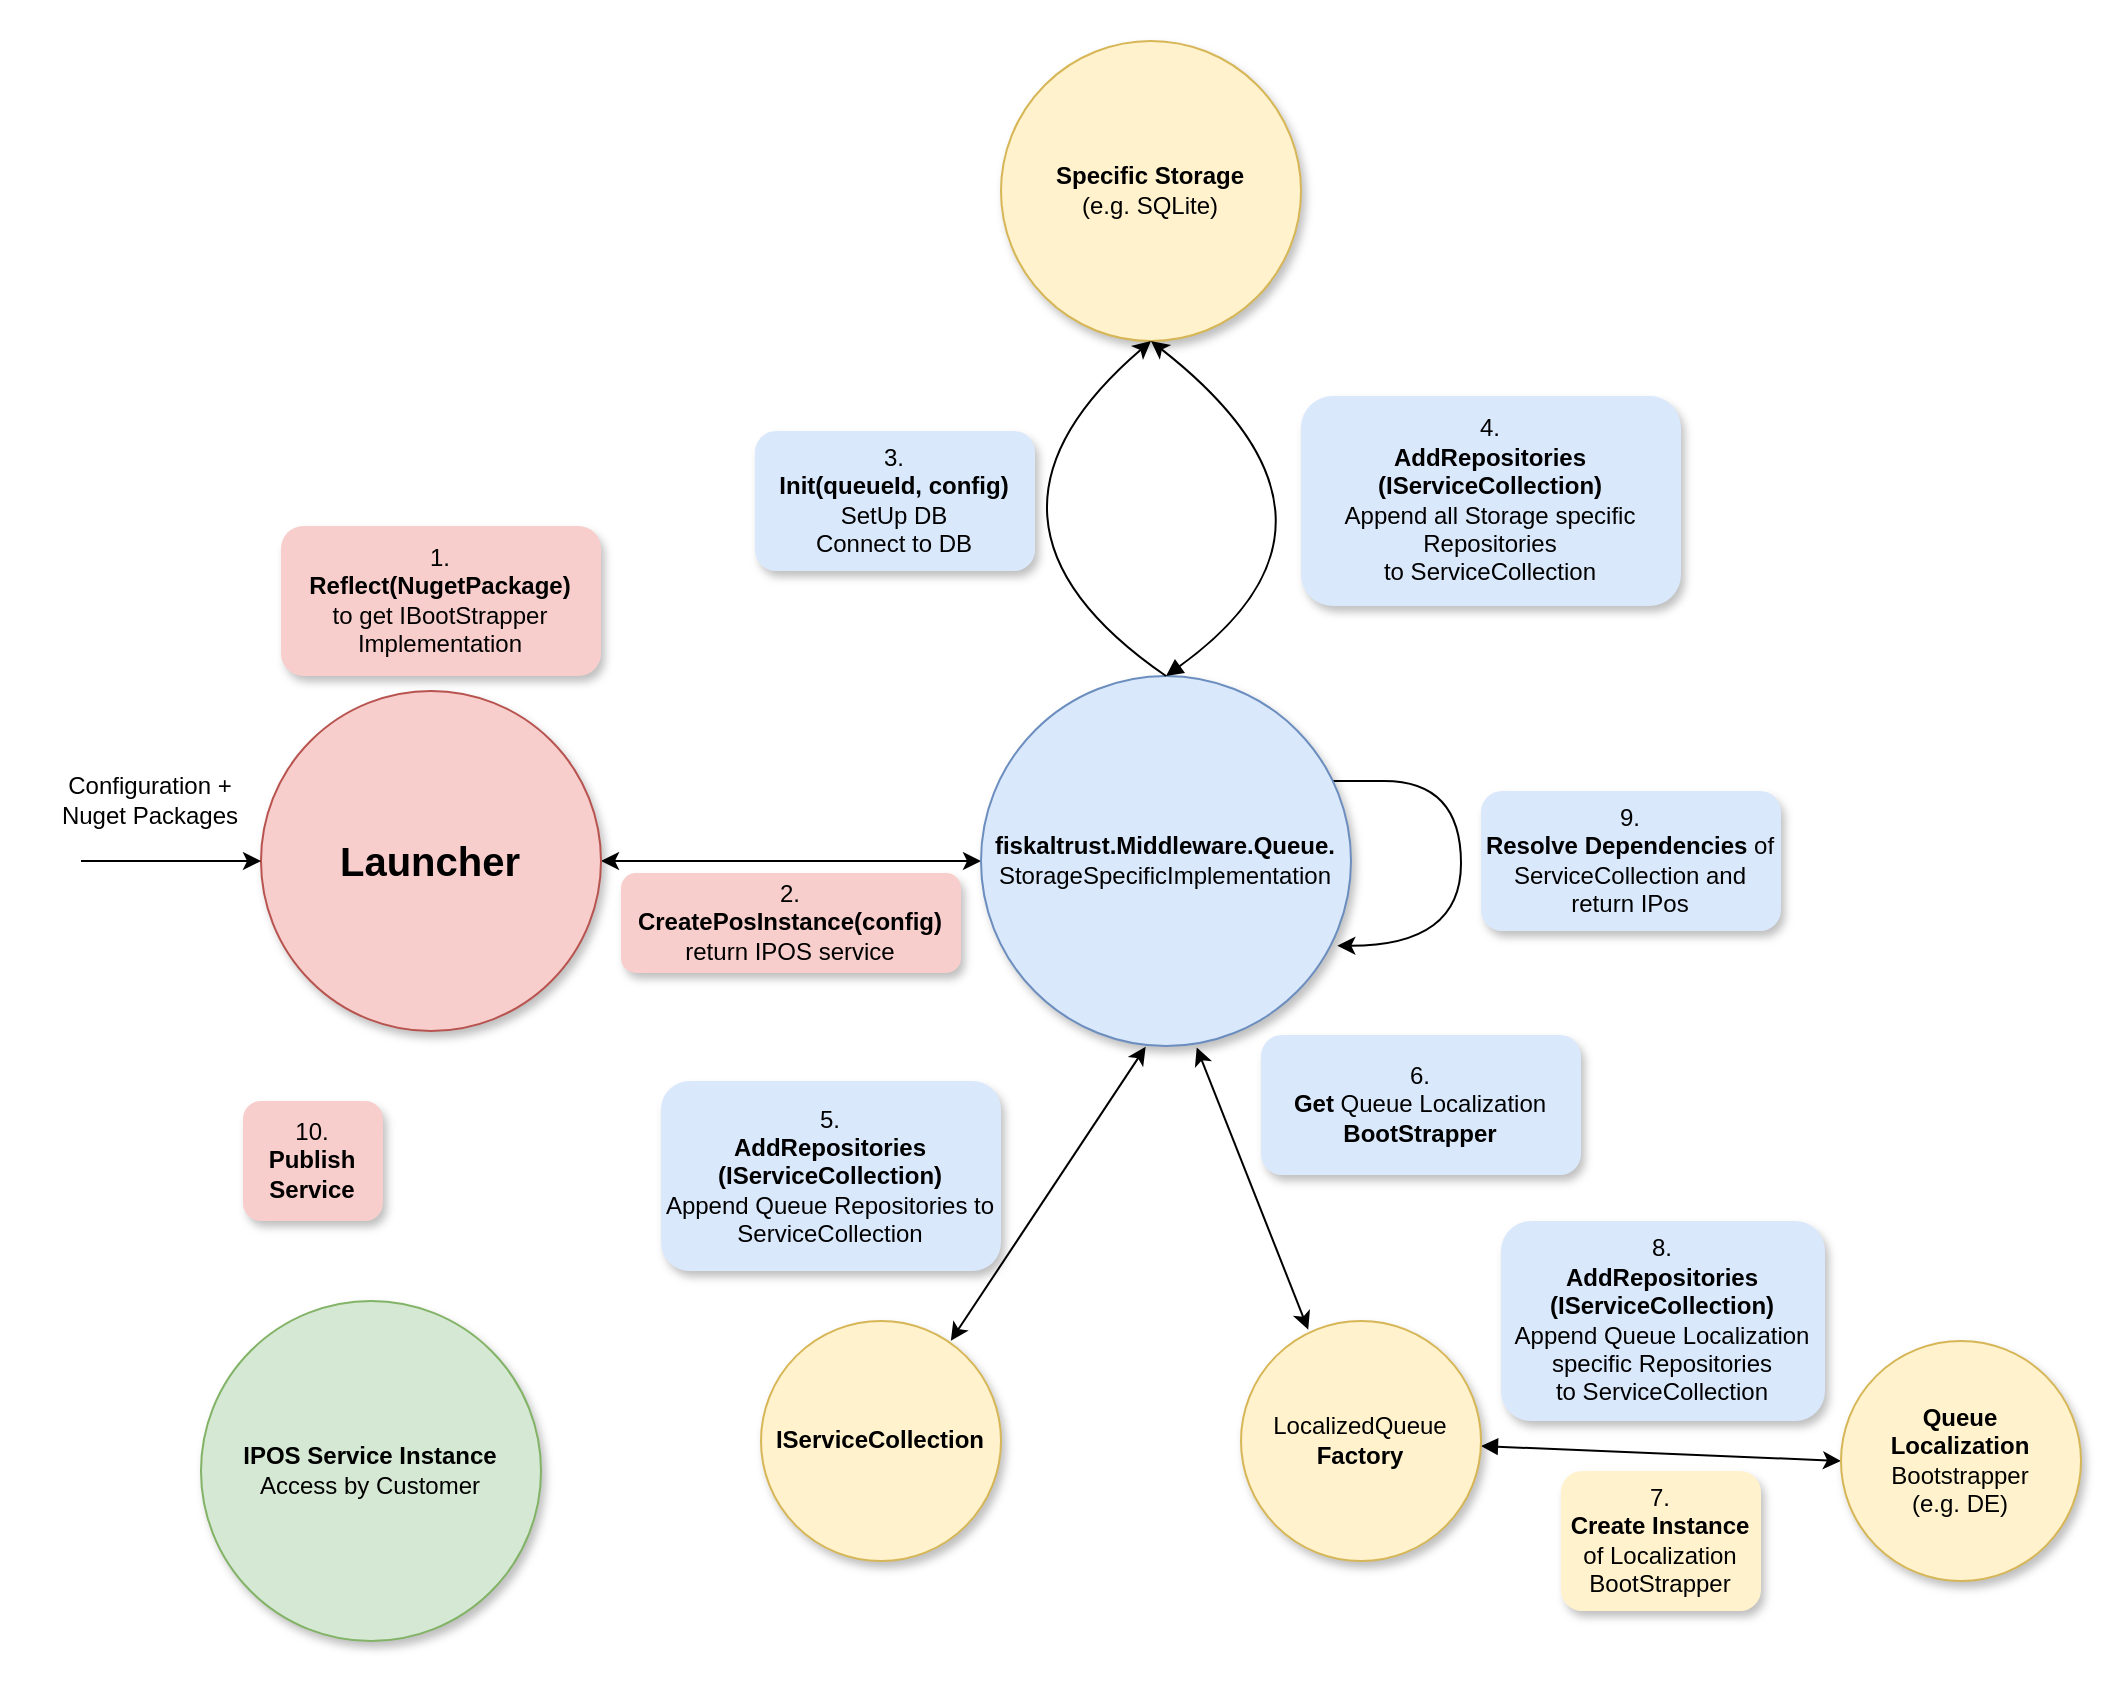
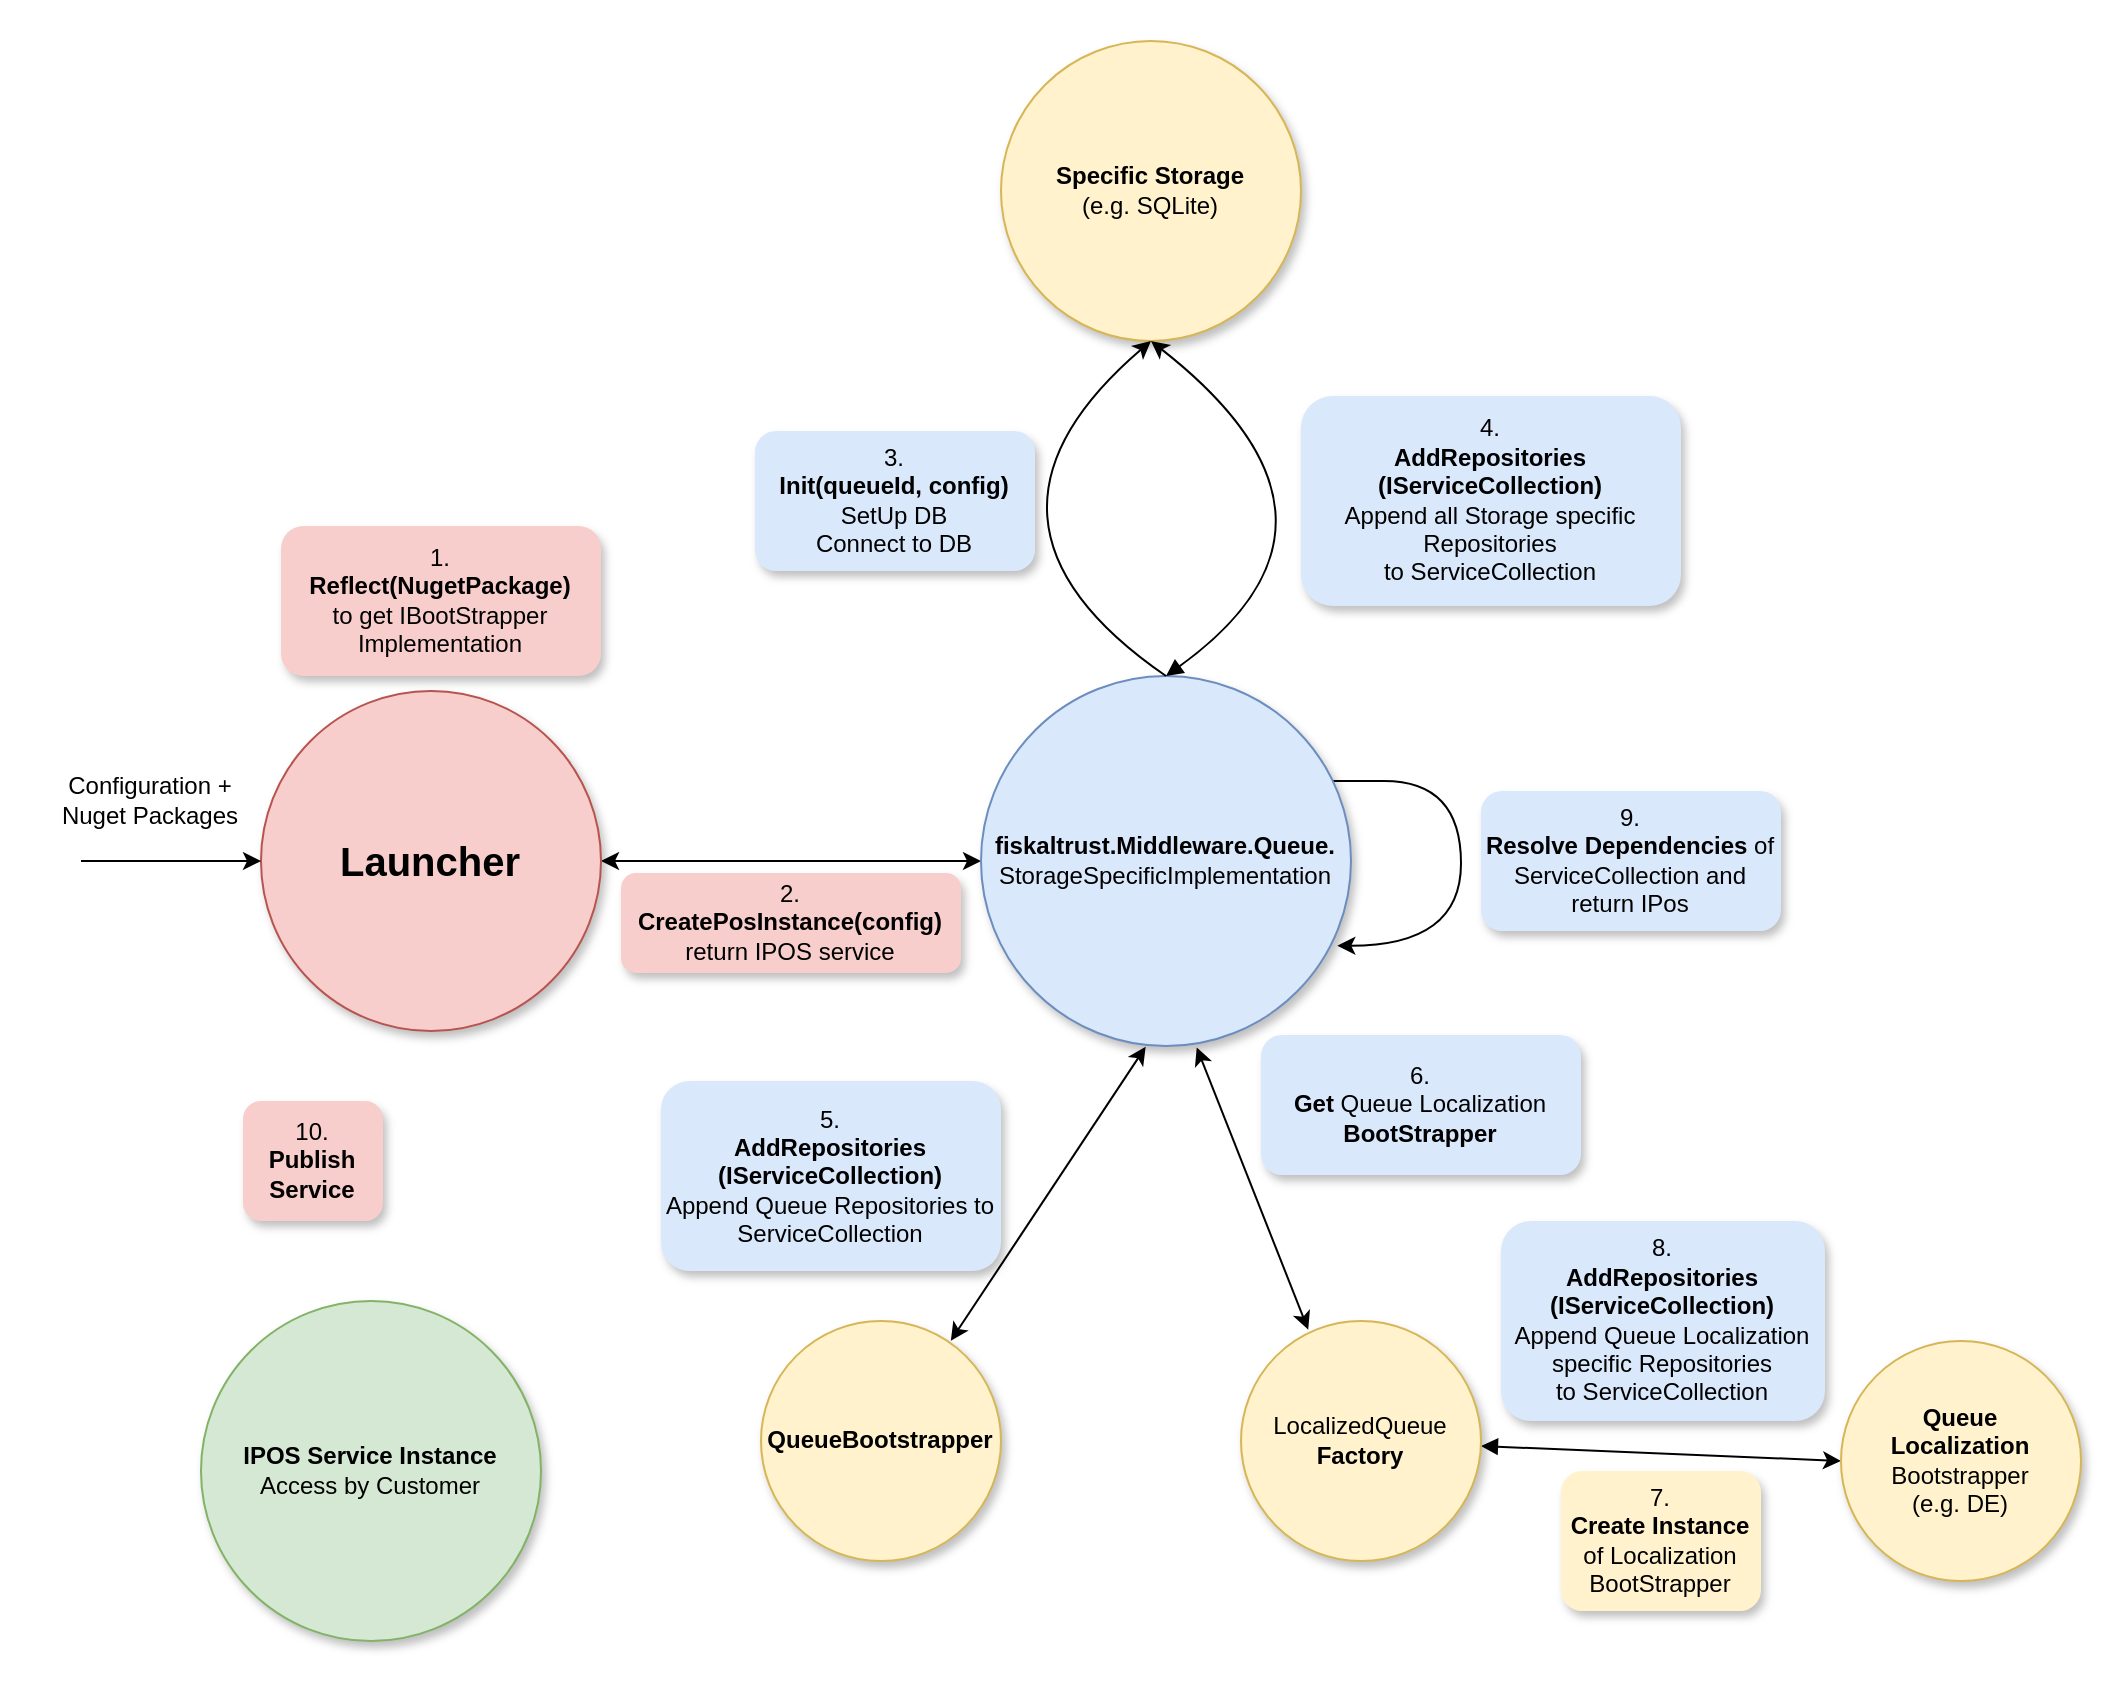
(881, 1441) -> (881, 1441)
